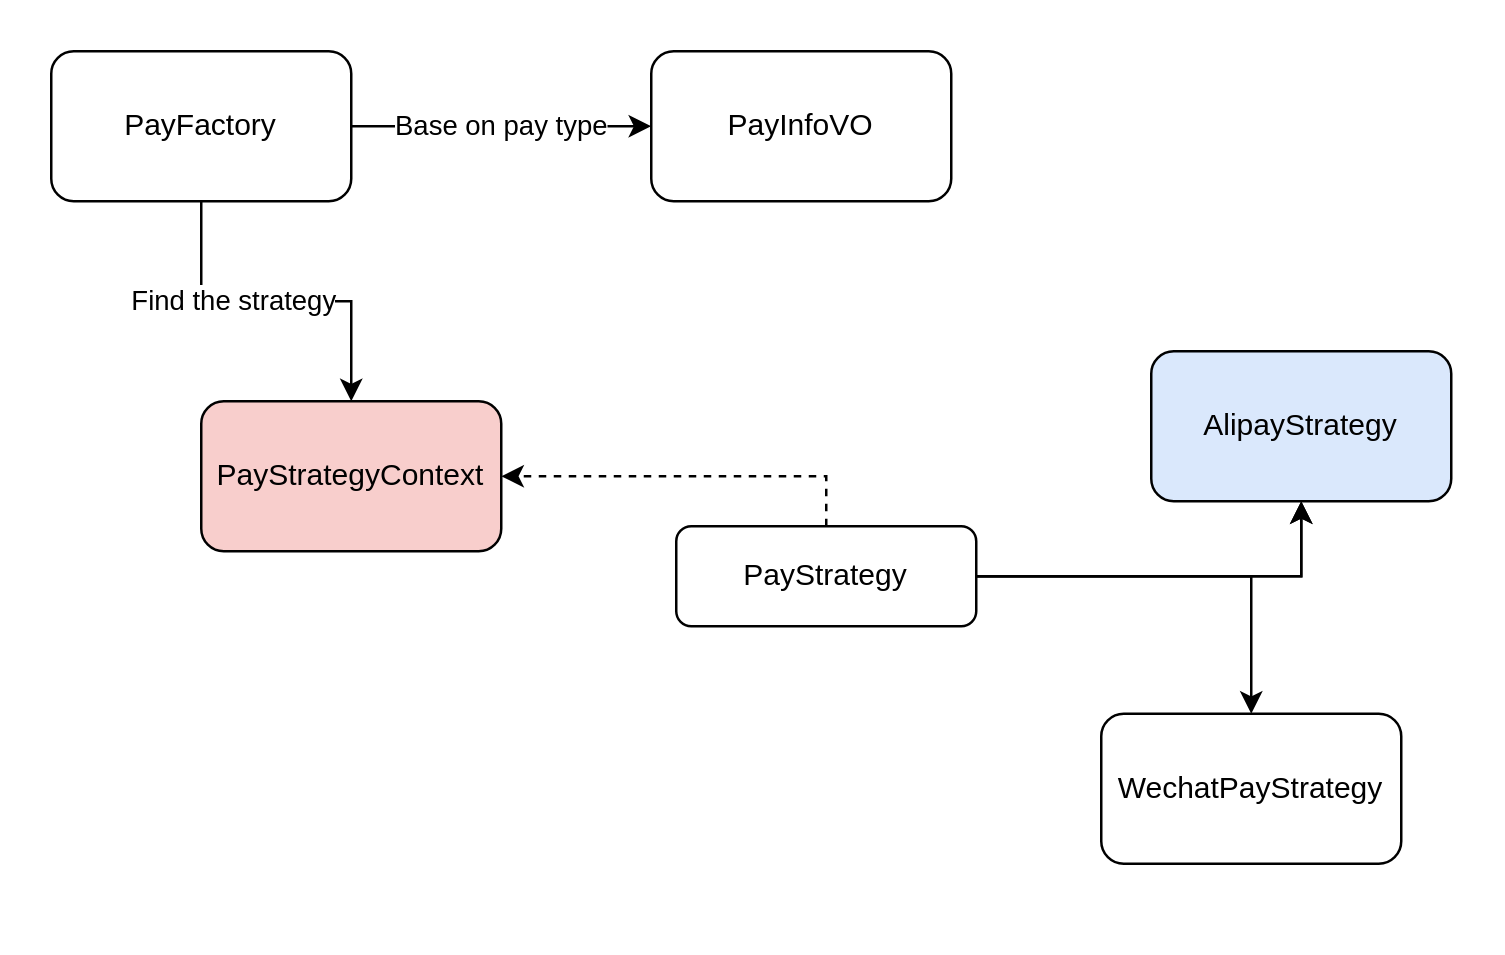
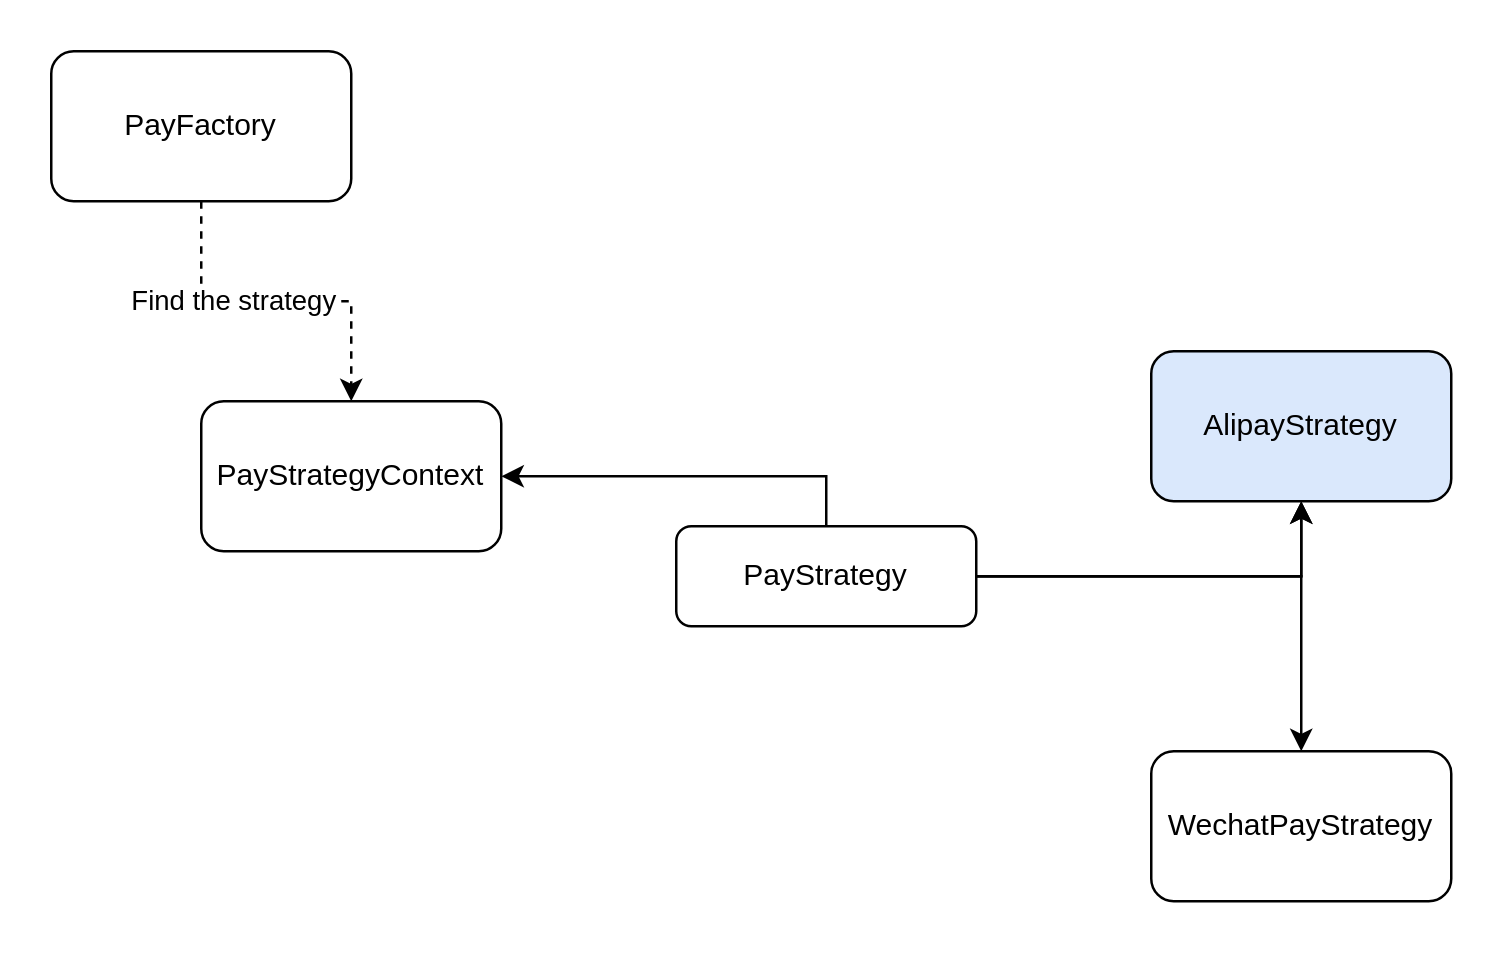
(423, 126) -> none
(801, 126) -> none
(351, 332) -> (351, 332)
(351, 476) -> (351, 476)
(694, 476) -> (694, 476)
(1251, 789) -> (1301, 826)
